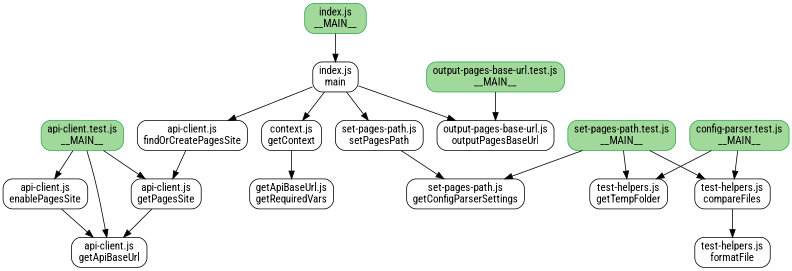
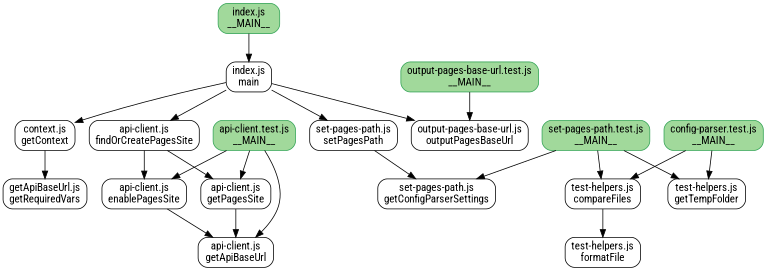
none -> (144, 161)
